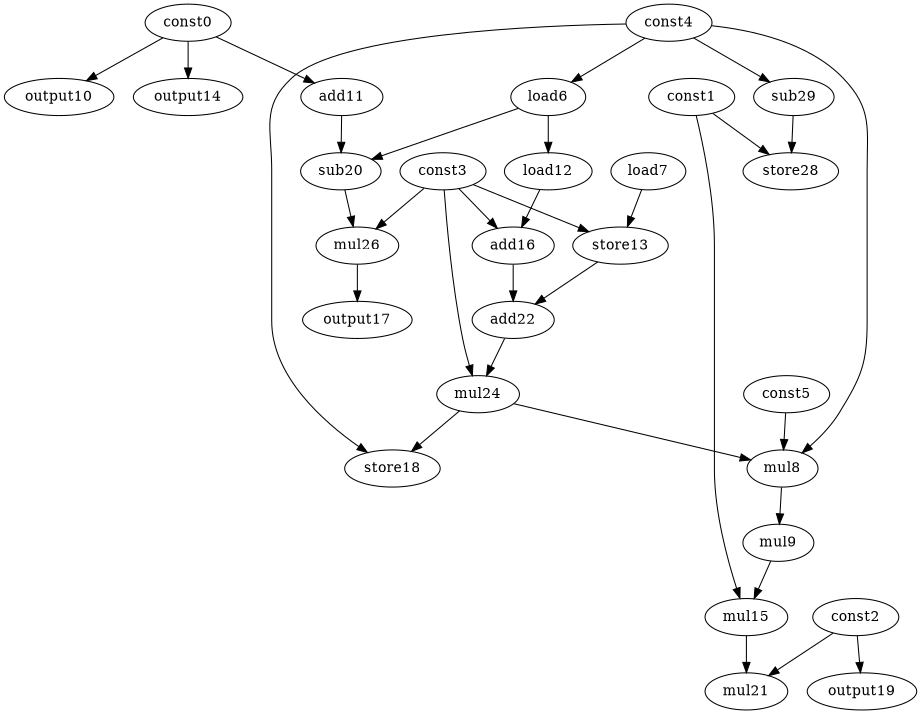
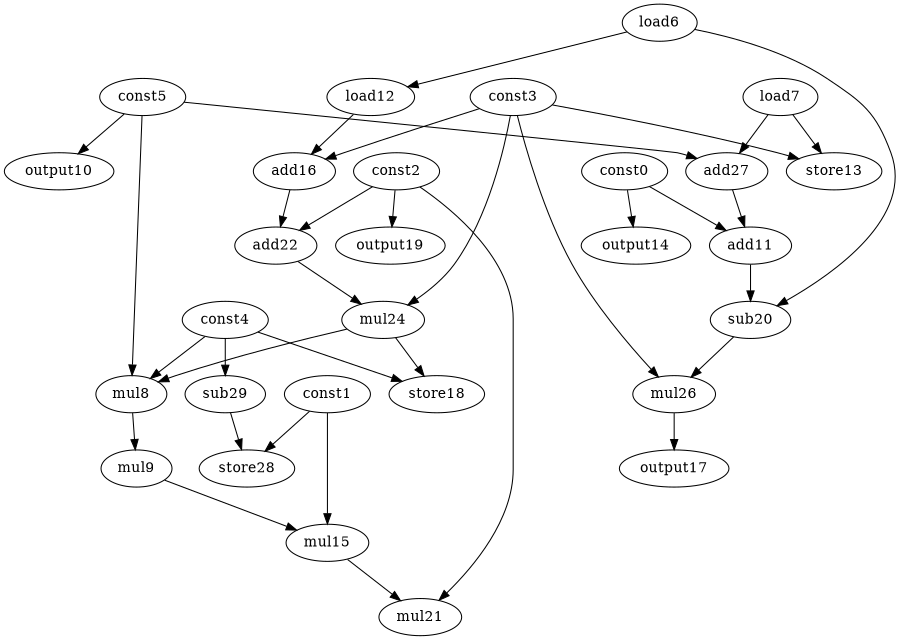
(129, 57) -> (105, 131)
(613, 57) -> none
none -> (727, 171)
(571, 280) -> (341, 206)
